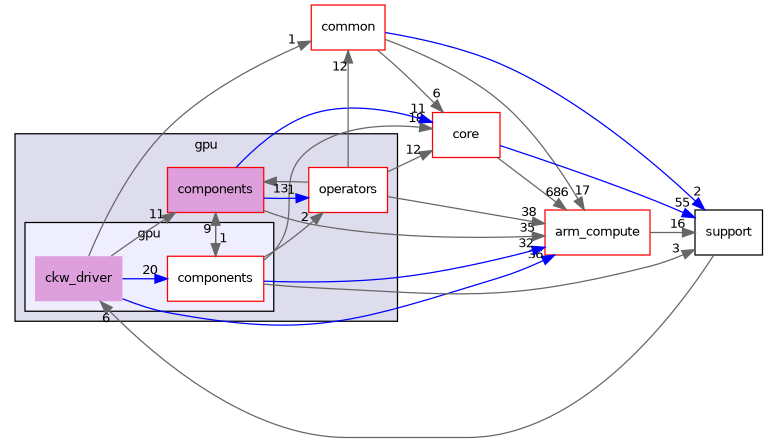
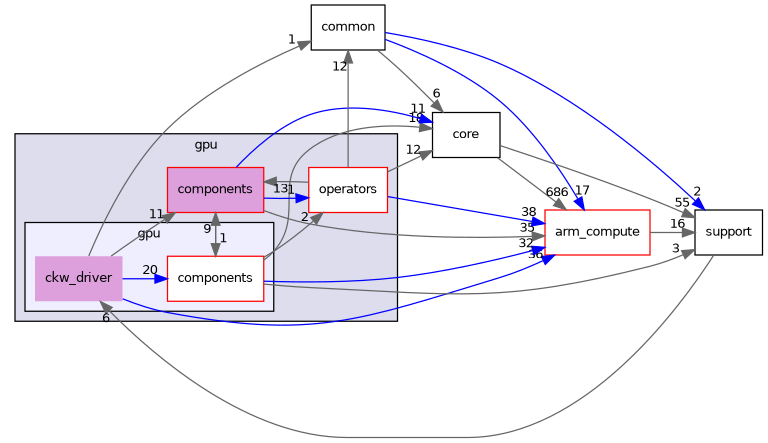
(348, 28) -> (348, 28)
(498, 99) -> (498, 99)
(466, 135) -> (466, 135)
(592, 177) -> (592, 177)
(460, 209) -> (460, 209)
